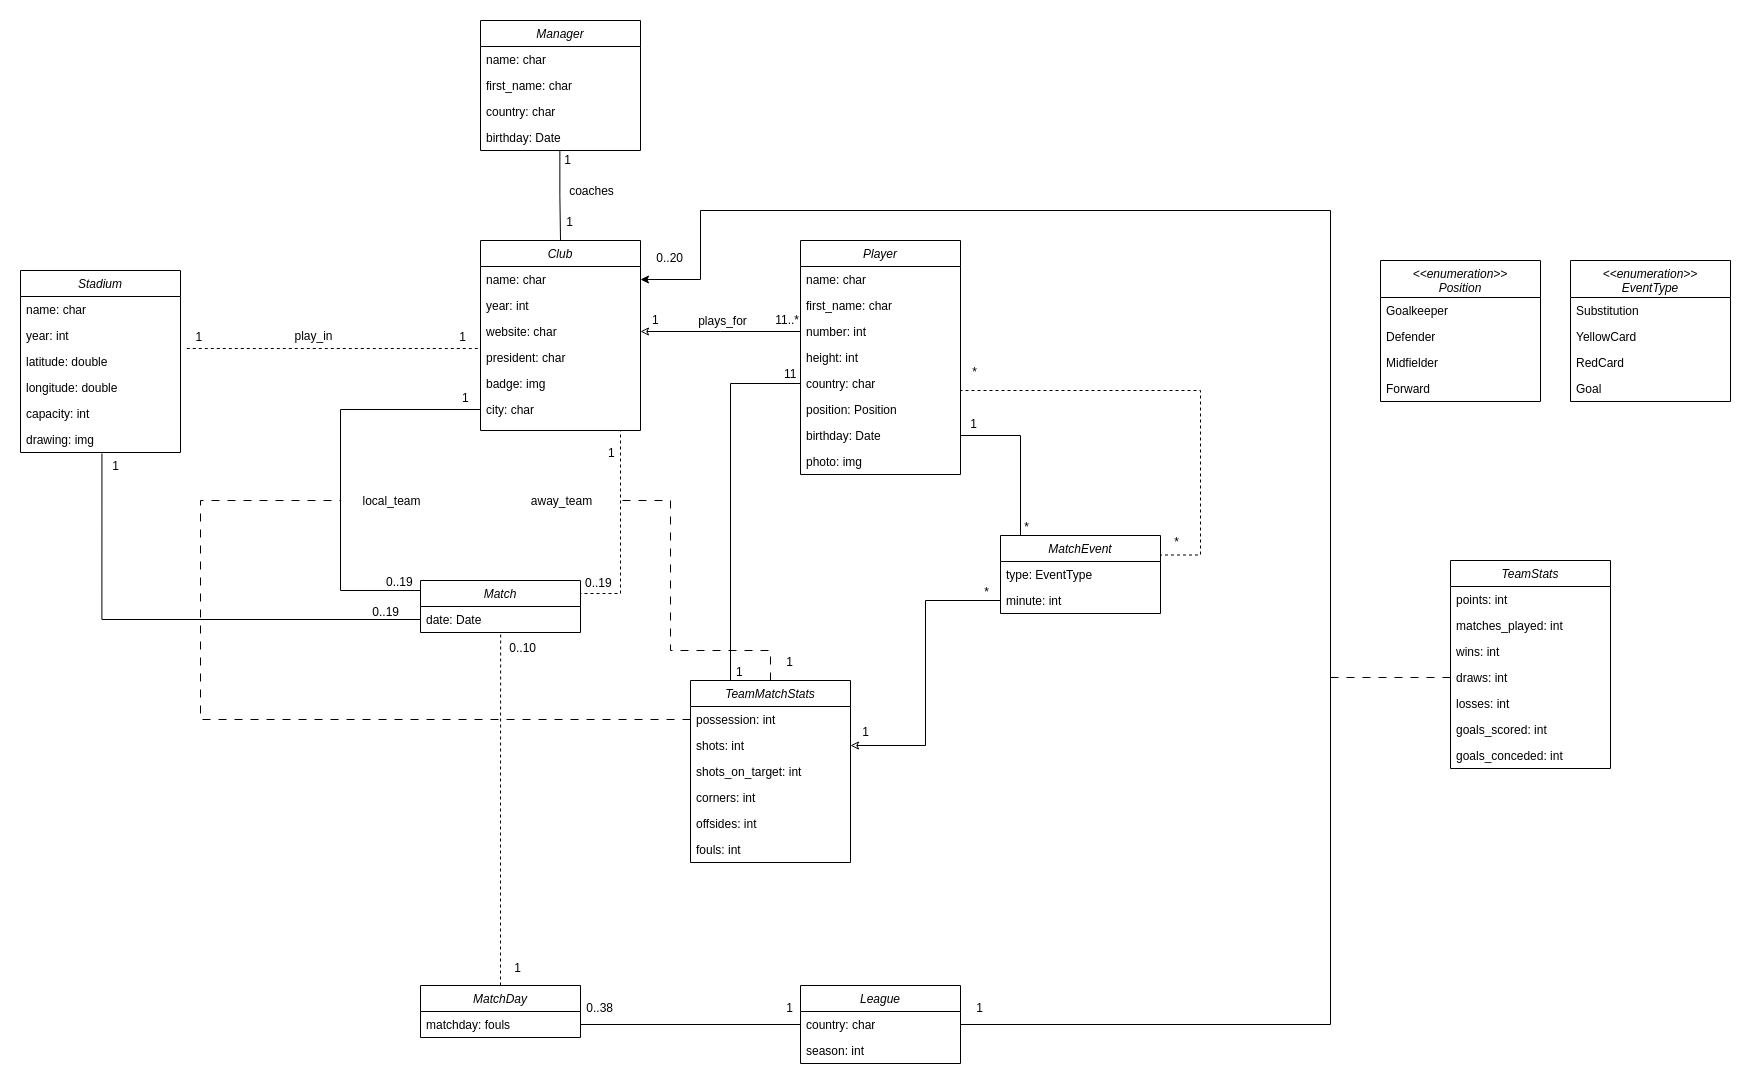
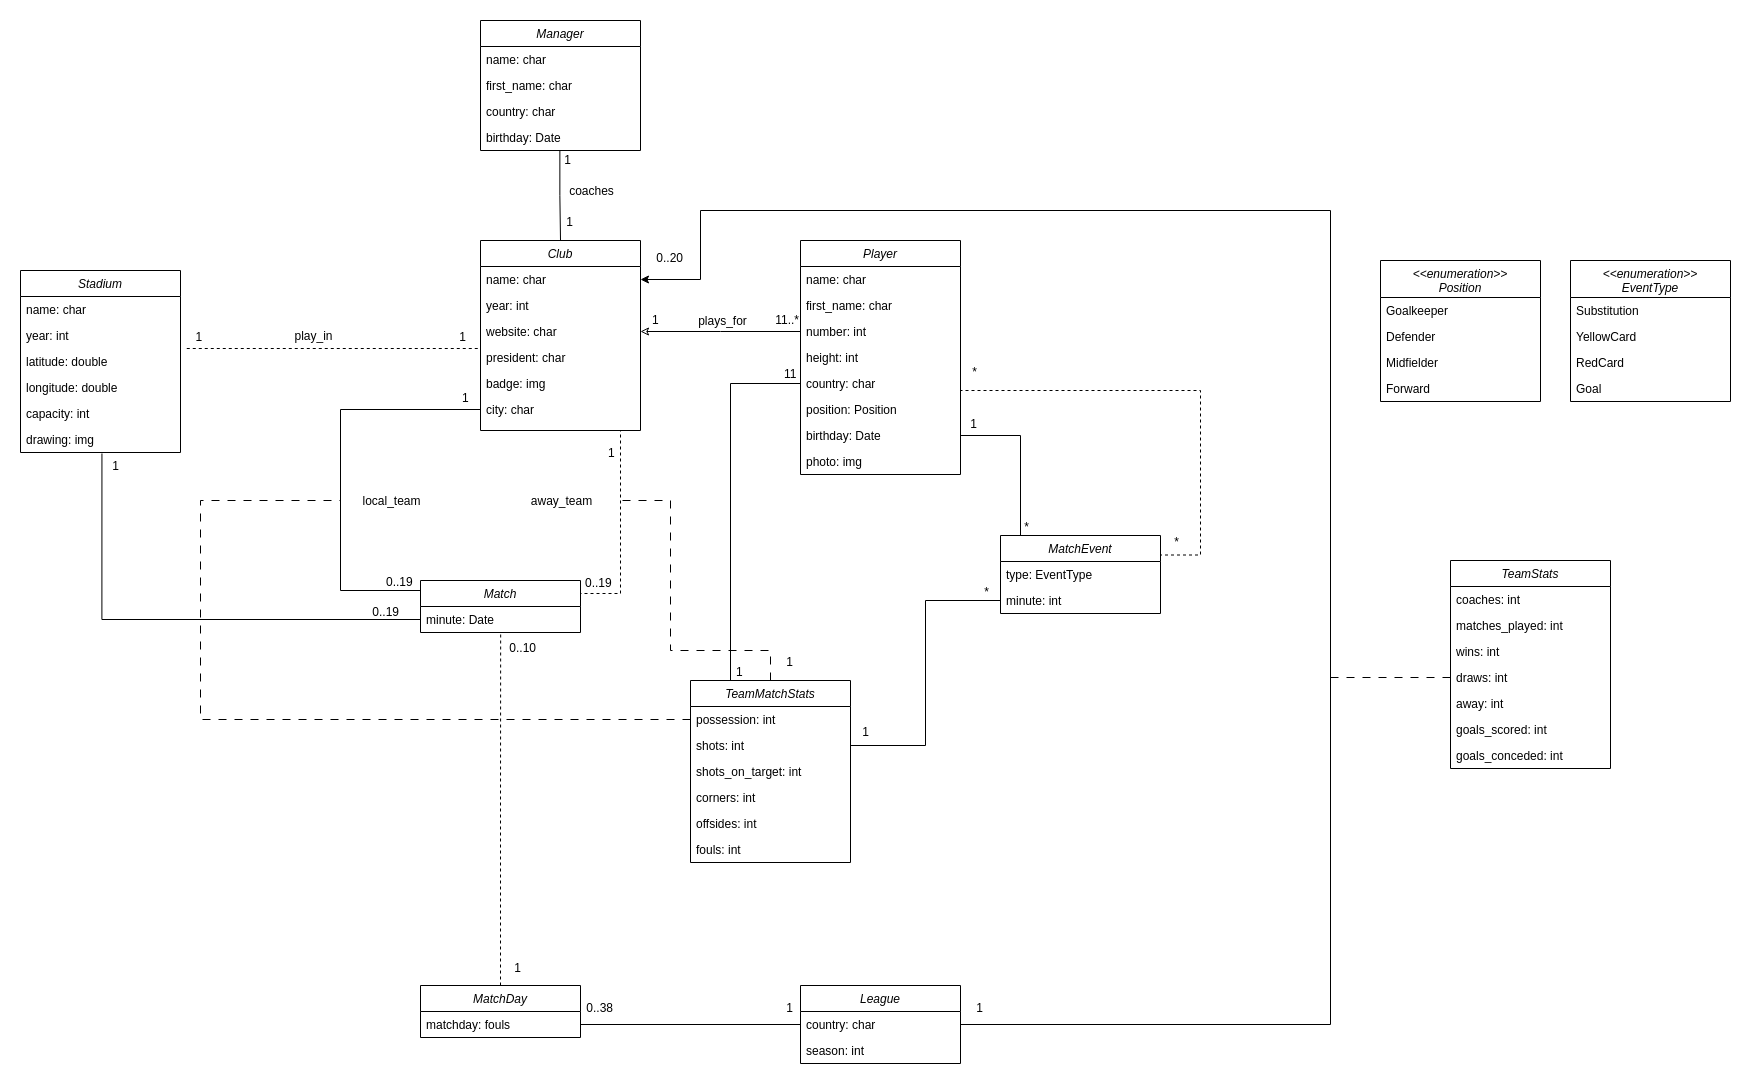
(1487, 600) -> (1492, 600)
(456, 620) -> (462, 620)
(1487, 704) -> (1482, 704)
(859, 746) -> (857, 746)
